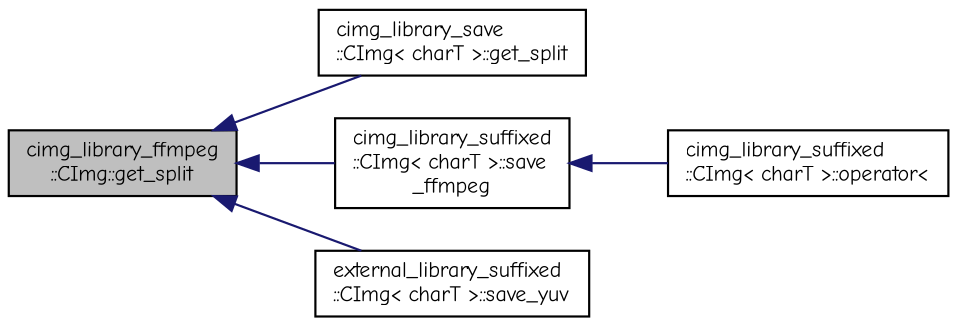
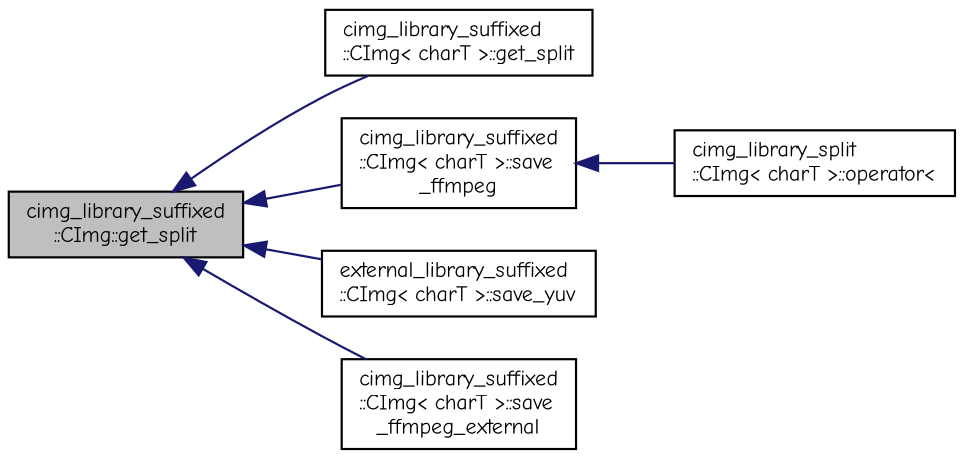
(452, 43) -> (459, 43)
(123, 163) -> (126, 225)
(808, 163) -> (815, 163)
none -> (459, 404)
